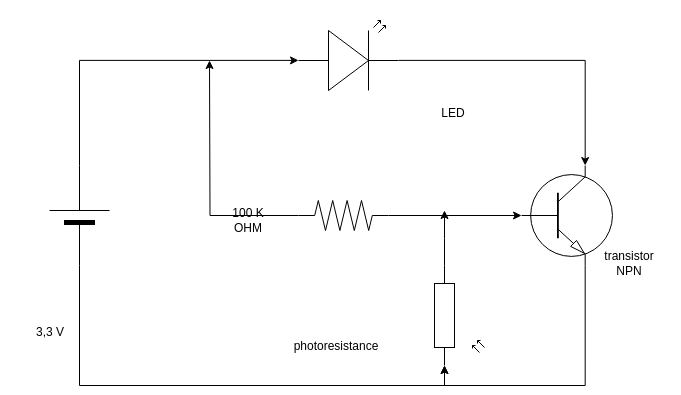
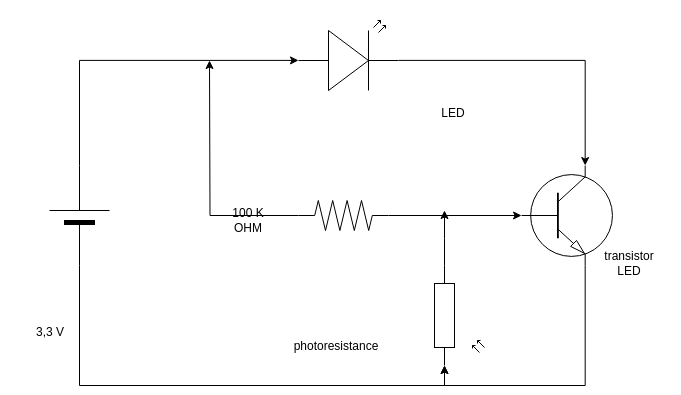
(630, 264) -> (630, 264)
